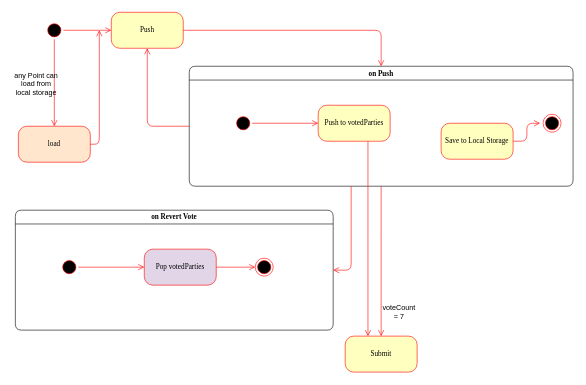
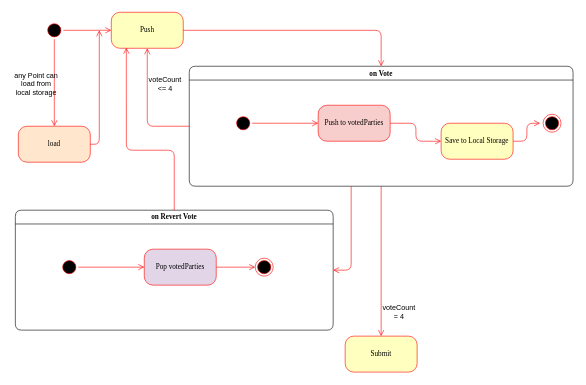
(381, 74) -> (381, 74)
none -> (165, 84)
(354, 123) -> (354, 123)
none -> (129, 150)
(399, 312) -> (399, 312)
(368, 331) -> (416, 130)
